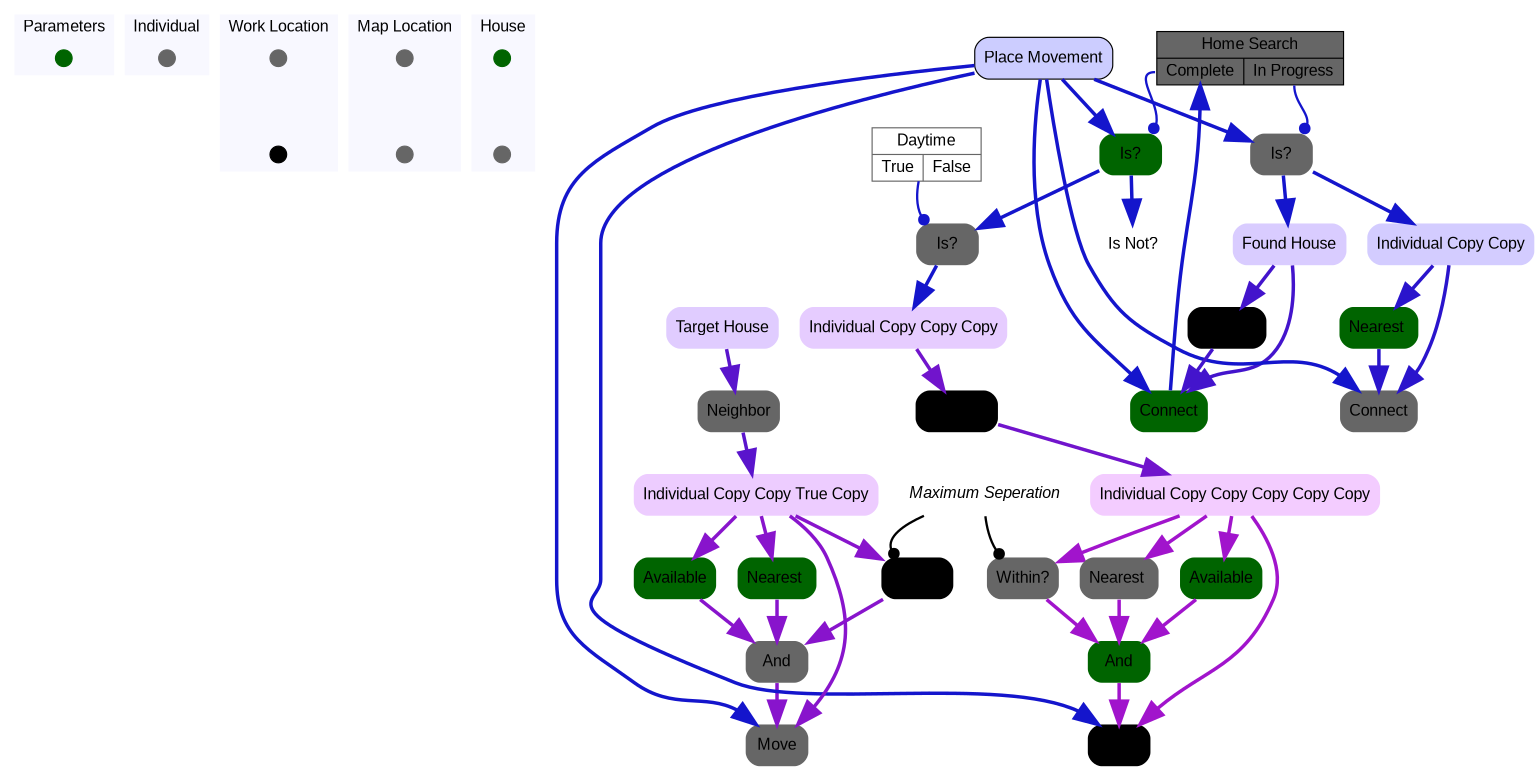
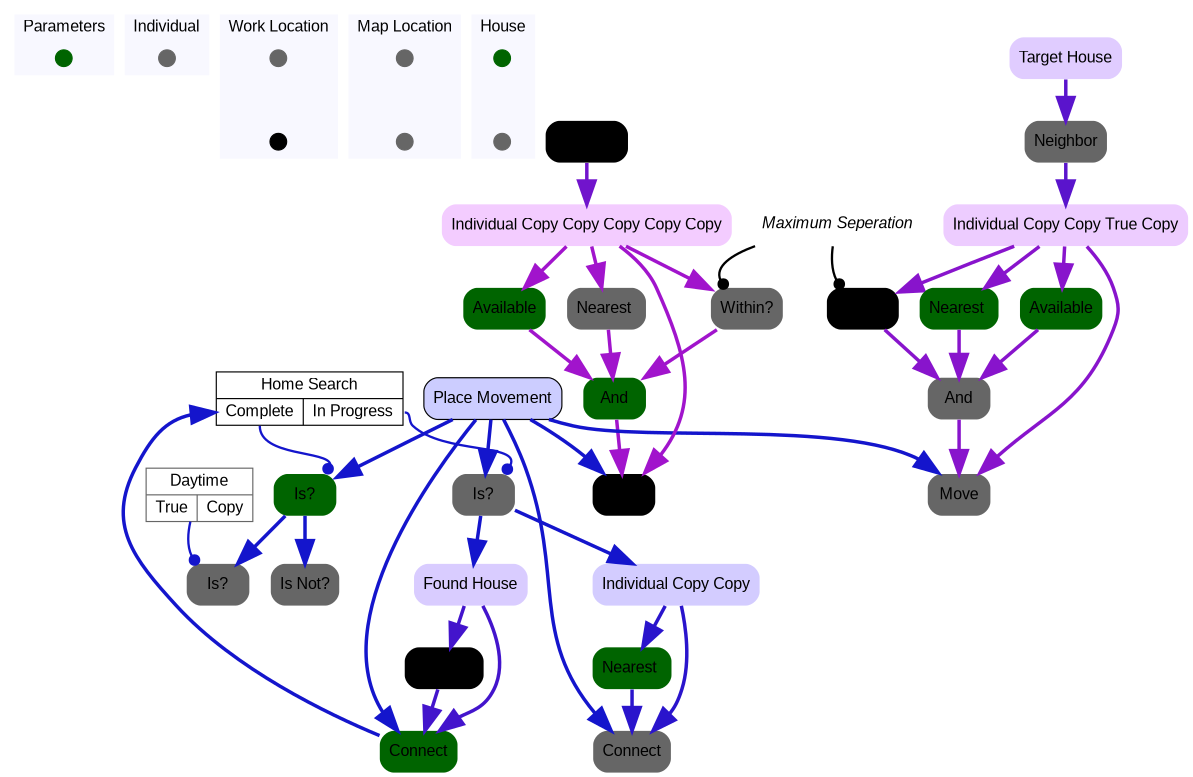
(1250, 58) -> (310, 399)
(952, 167) -> (225, 508)
(1133, 244) -> (305, 585)
(903, 328) -> none
